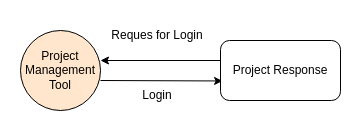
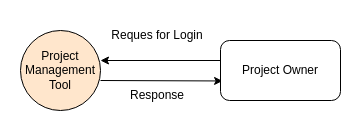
(281, 71) -> (281, 71)
(158, 96) -> (158, 96)
